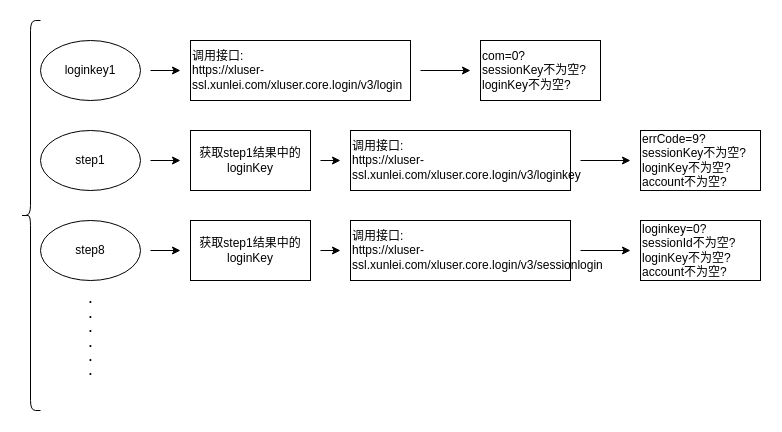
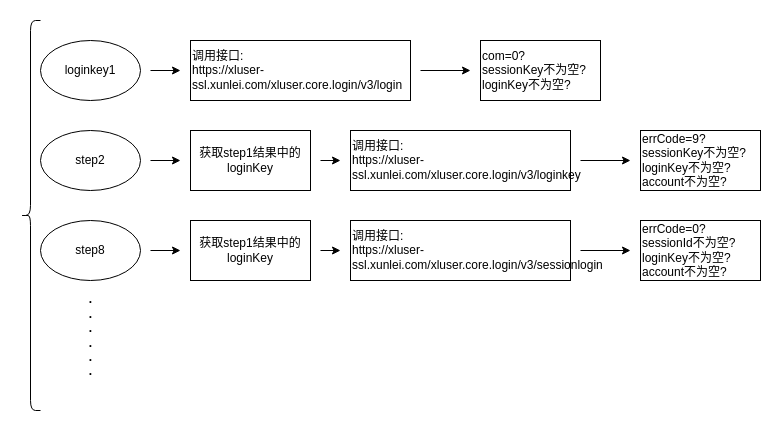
(91, 161) -> (91, 161)
(693, 251) -> (693, 251)
